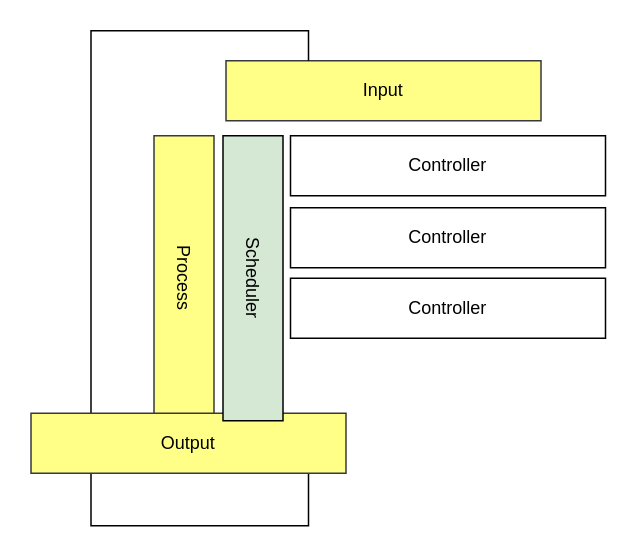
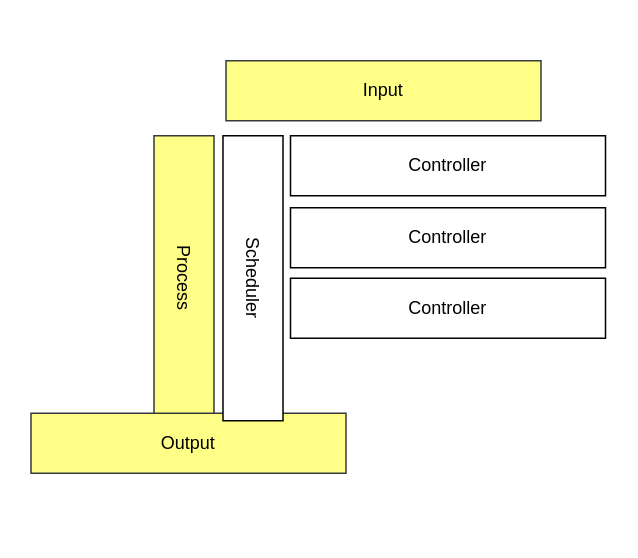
(91, 99) -> none
(253, 278) -> (253, 278)
